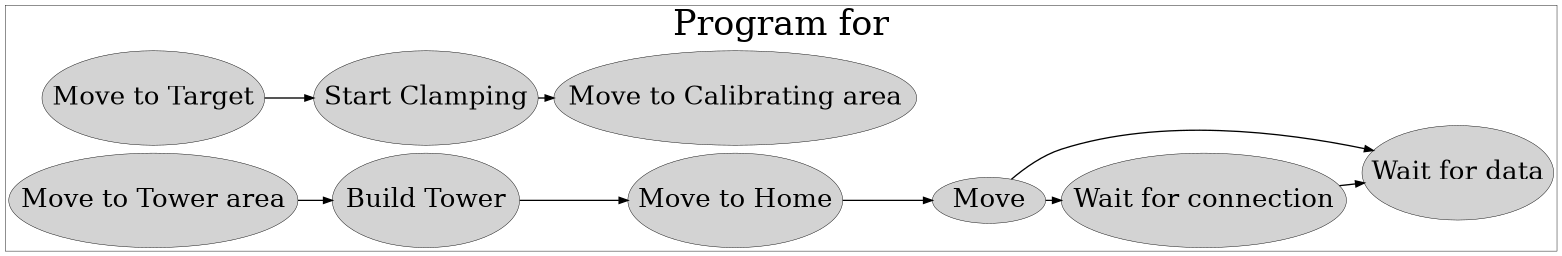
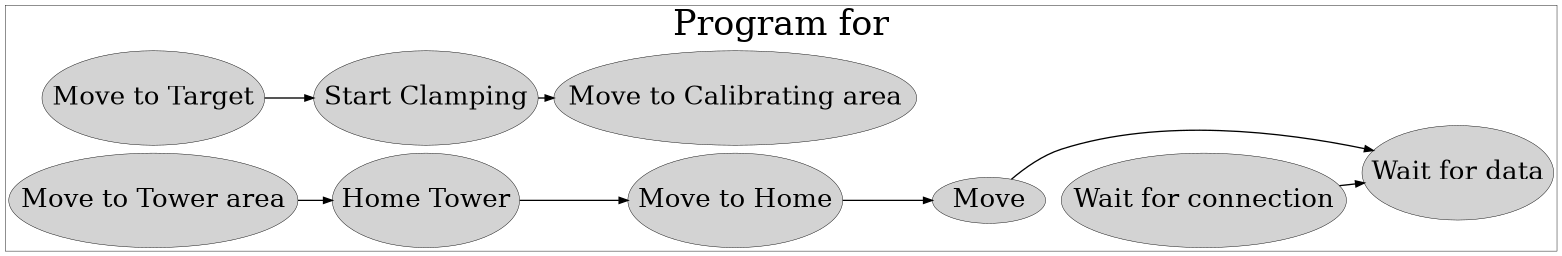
(426, 200) -> (426, 200)
(1049, 200) -> none
